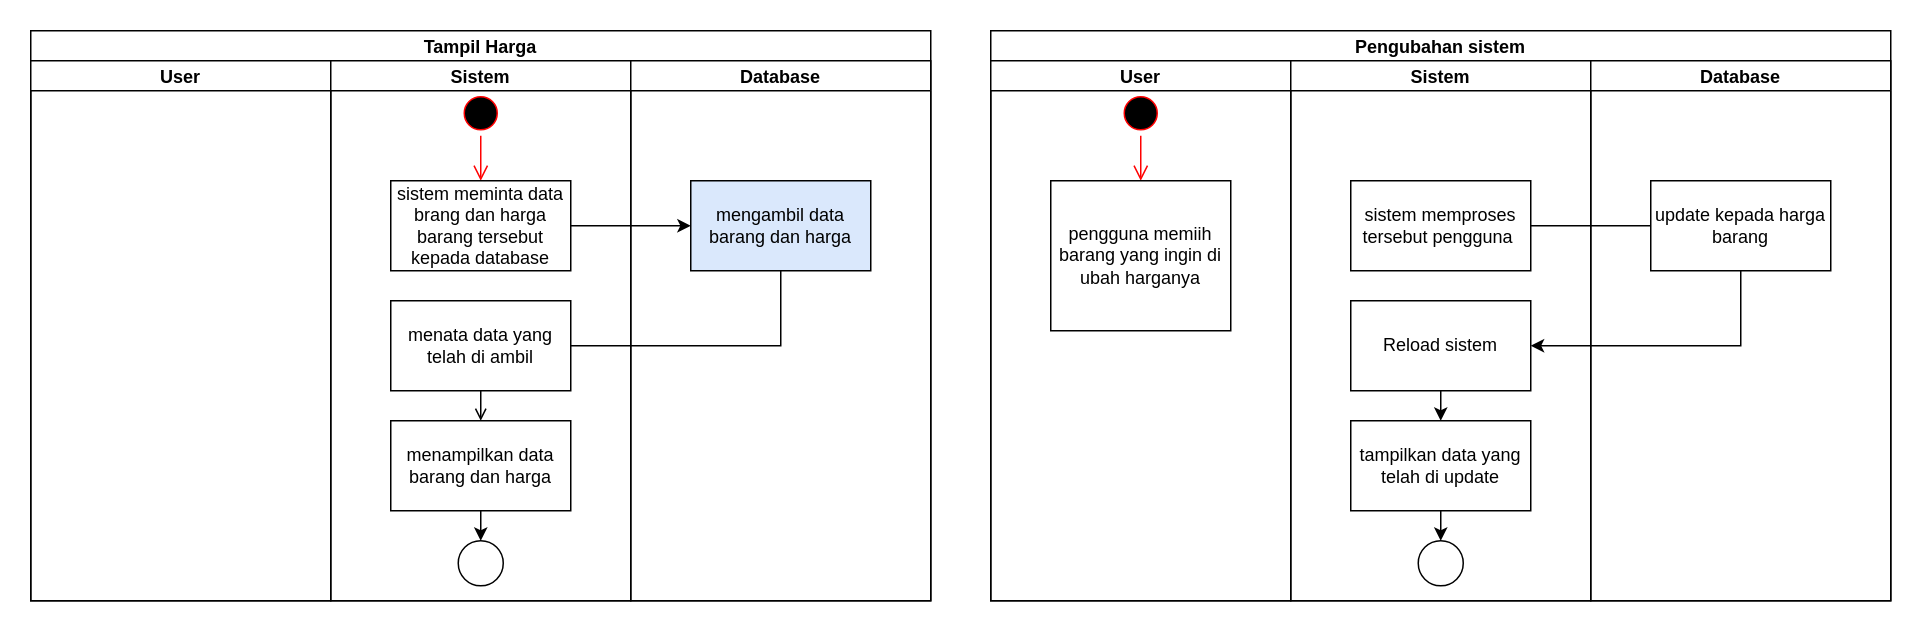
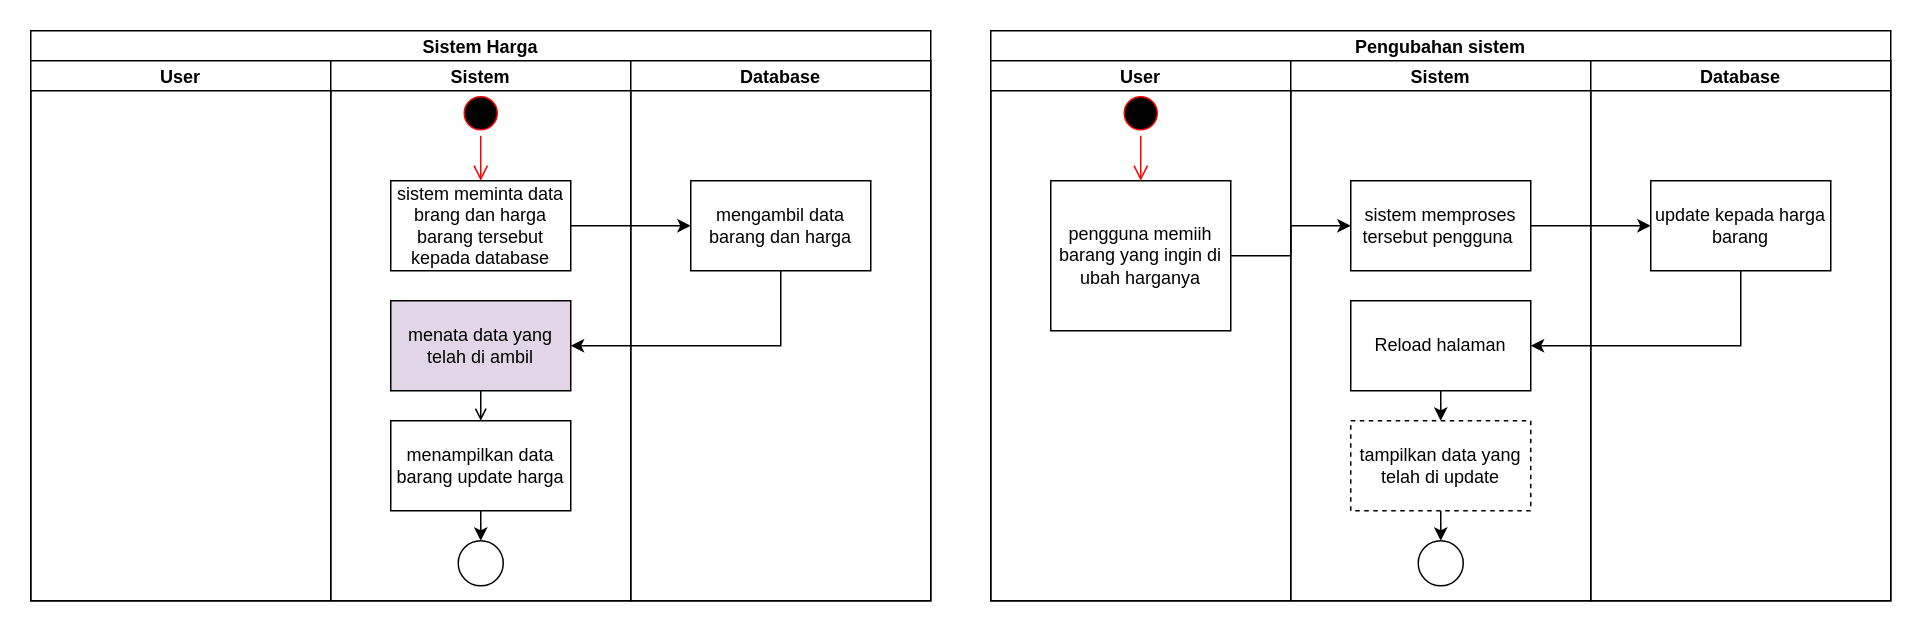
(480, 47) -> (480, 47)
(781, 226) -> (781, 226)
(1643, 226) -> (1639, 226)
none -> (1259, 256)
(481, 346) -> (481, 346)
(577, 346) -> (582, 346)
(1441, 346) -> (1441, 346)
(481, 466) -> (481, 466)
(1441, 466) -> (1441, 466)
